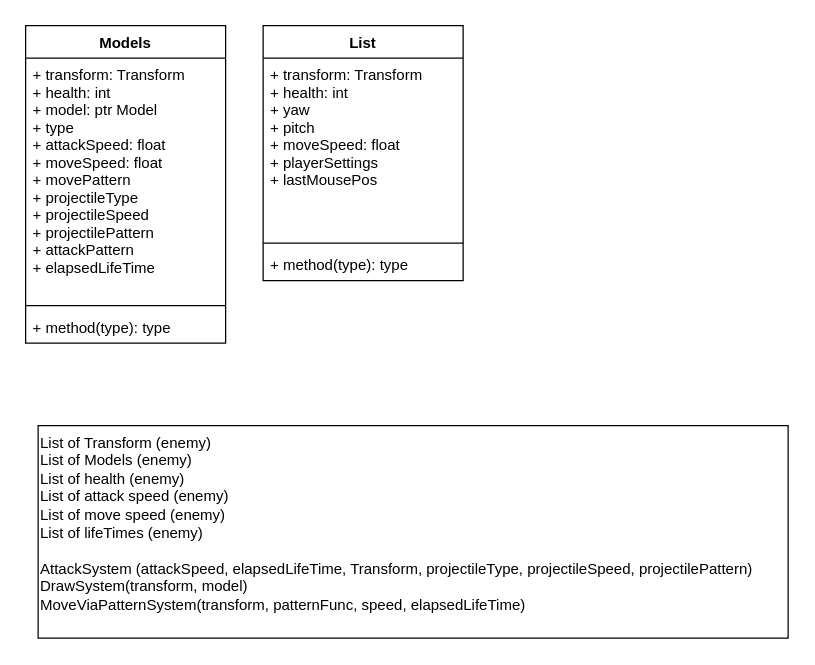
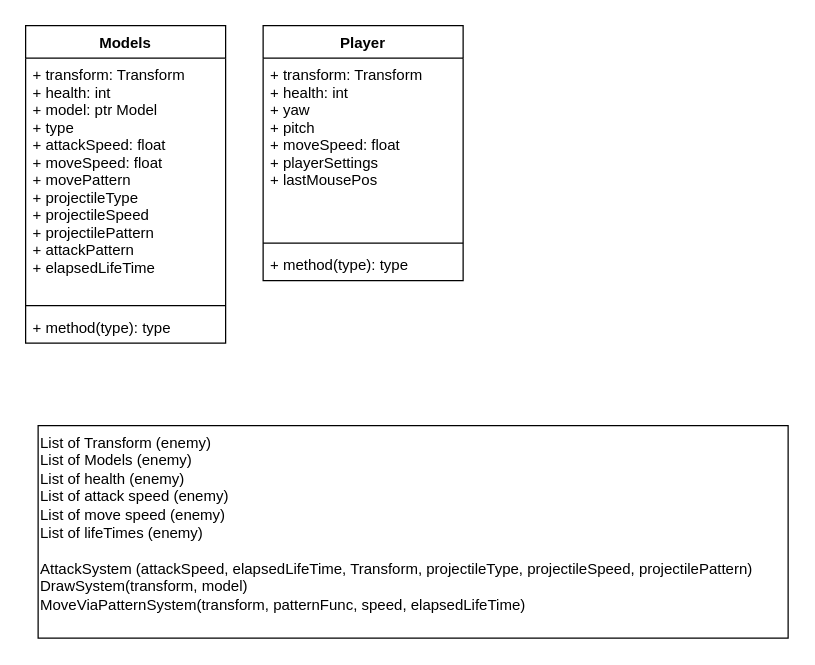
(363, 43) -> (363, 43)
